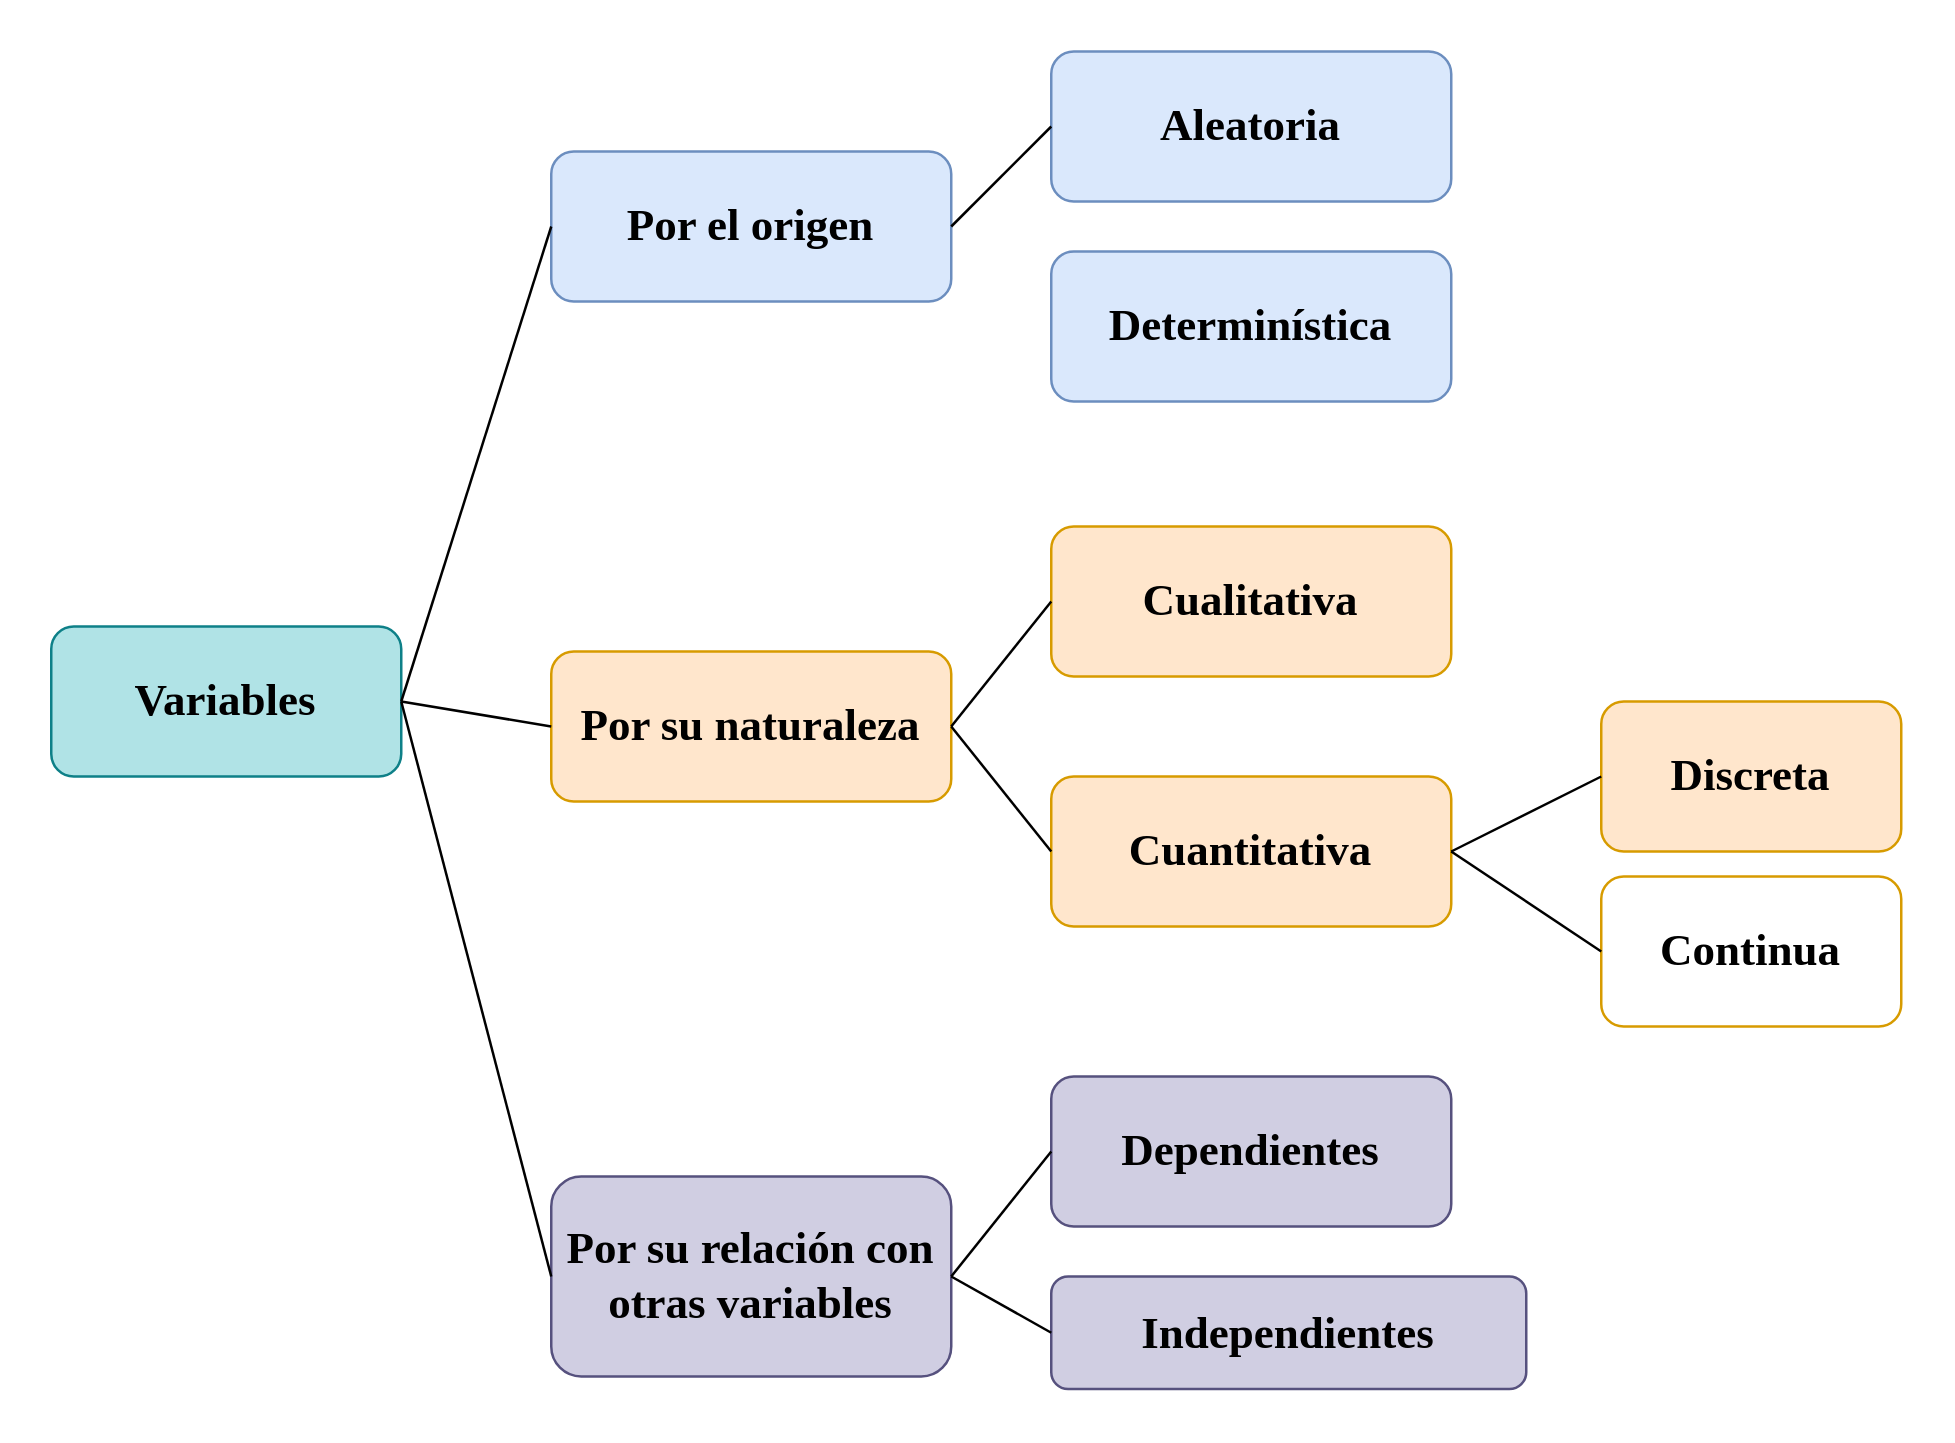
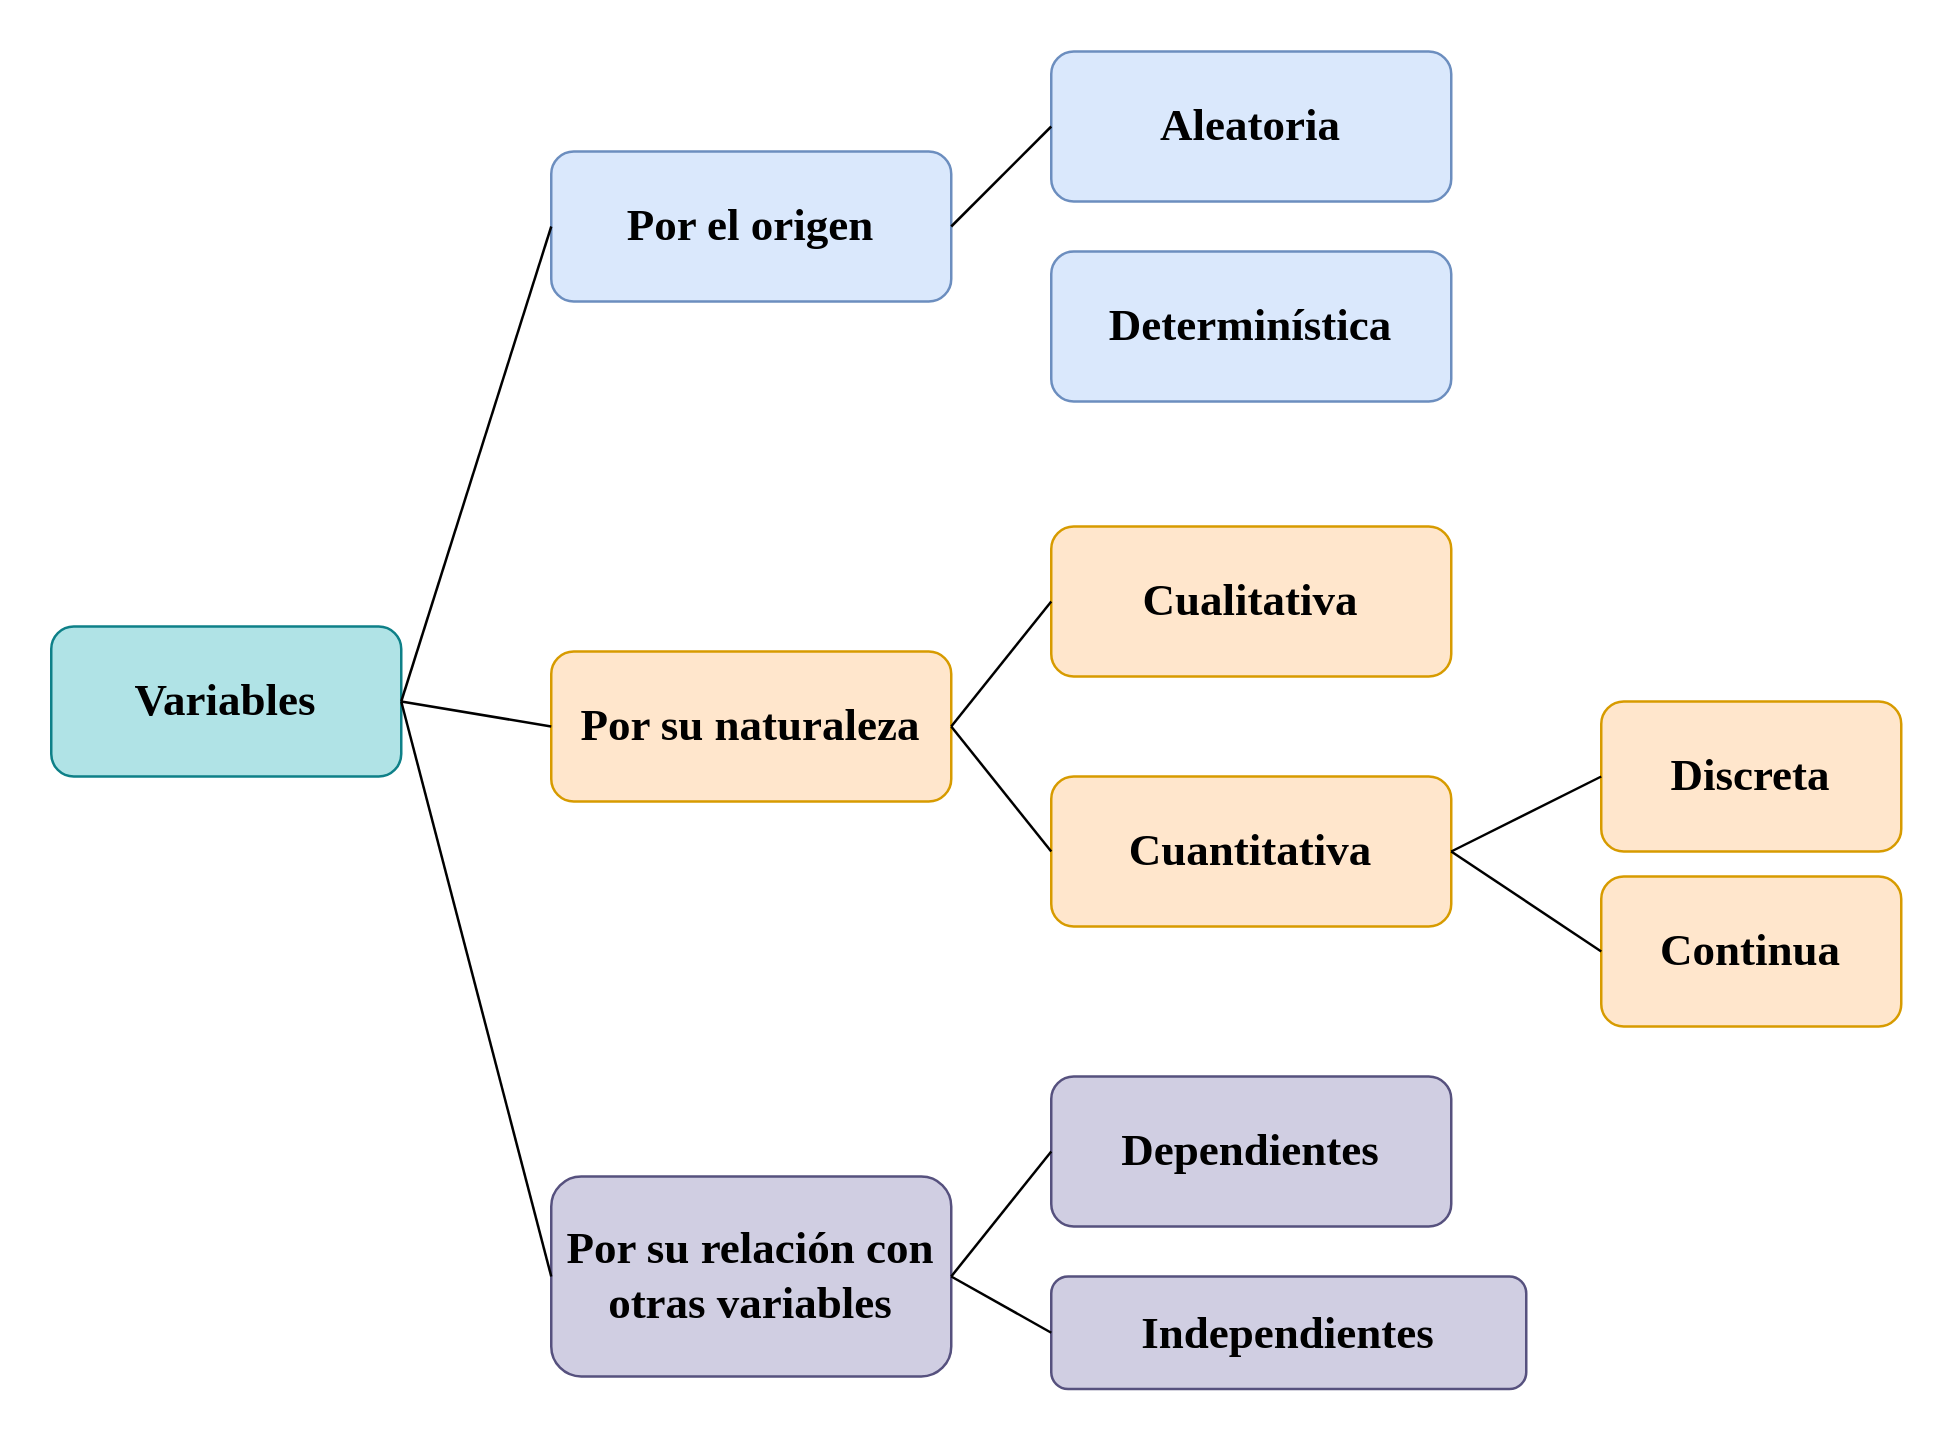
(1751, 951) -> (1751, 951)
